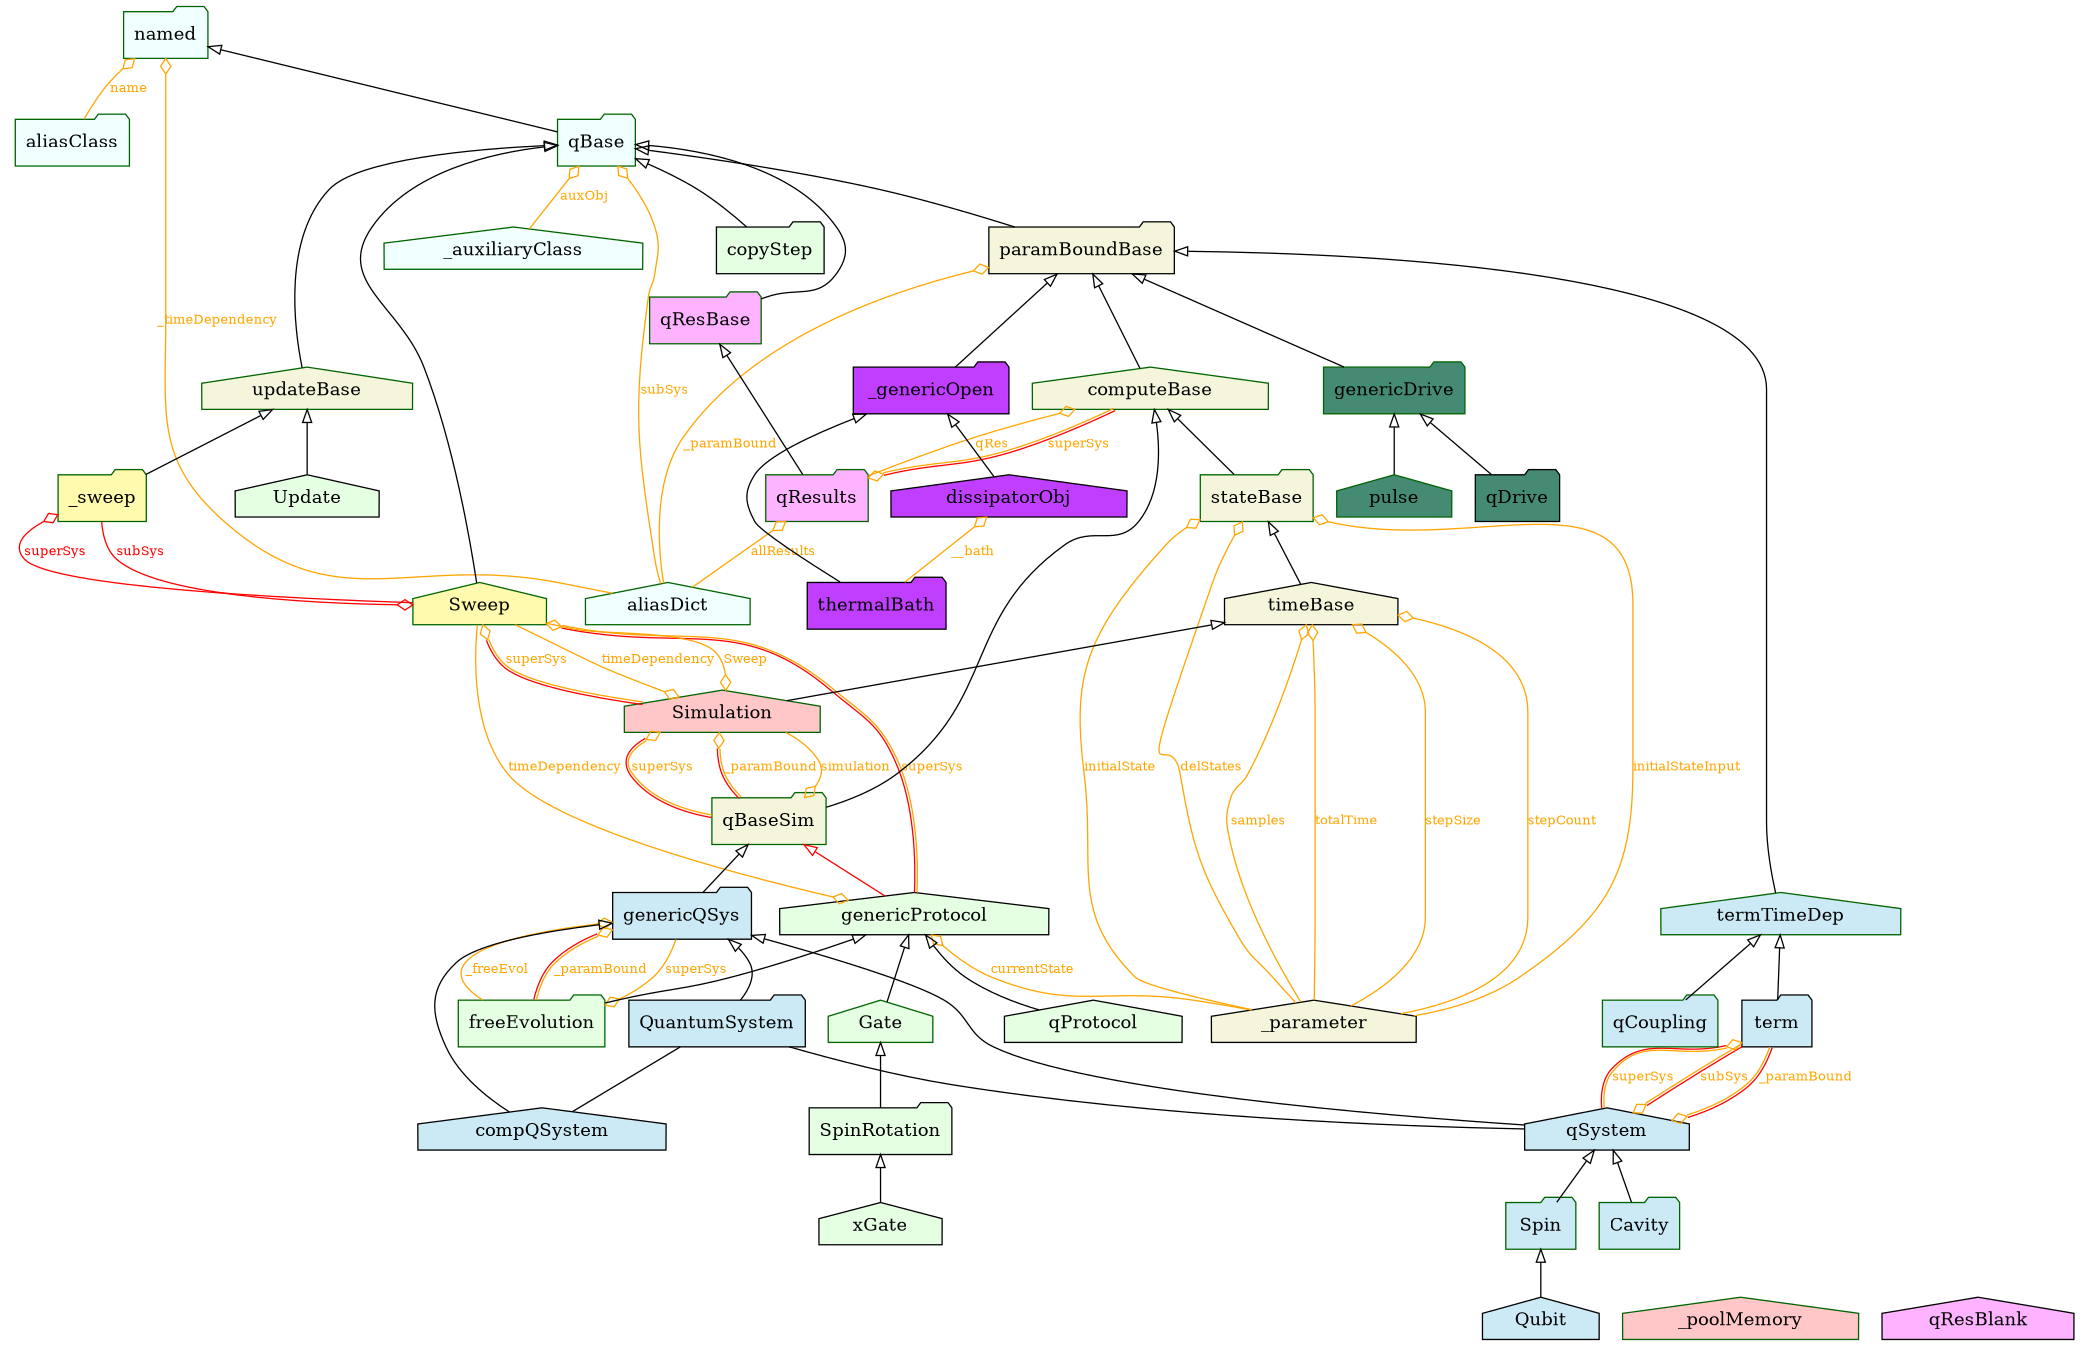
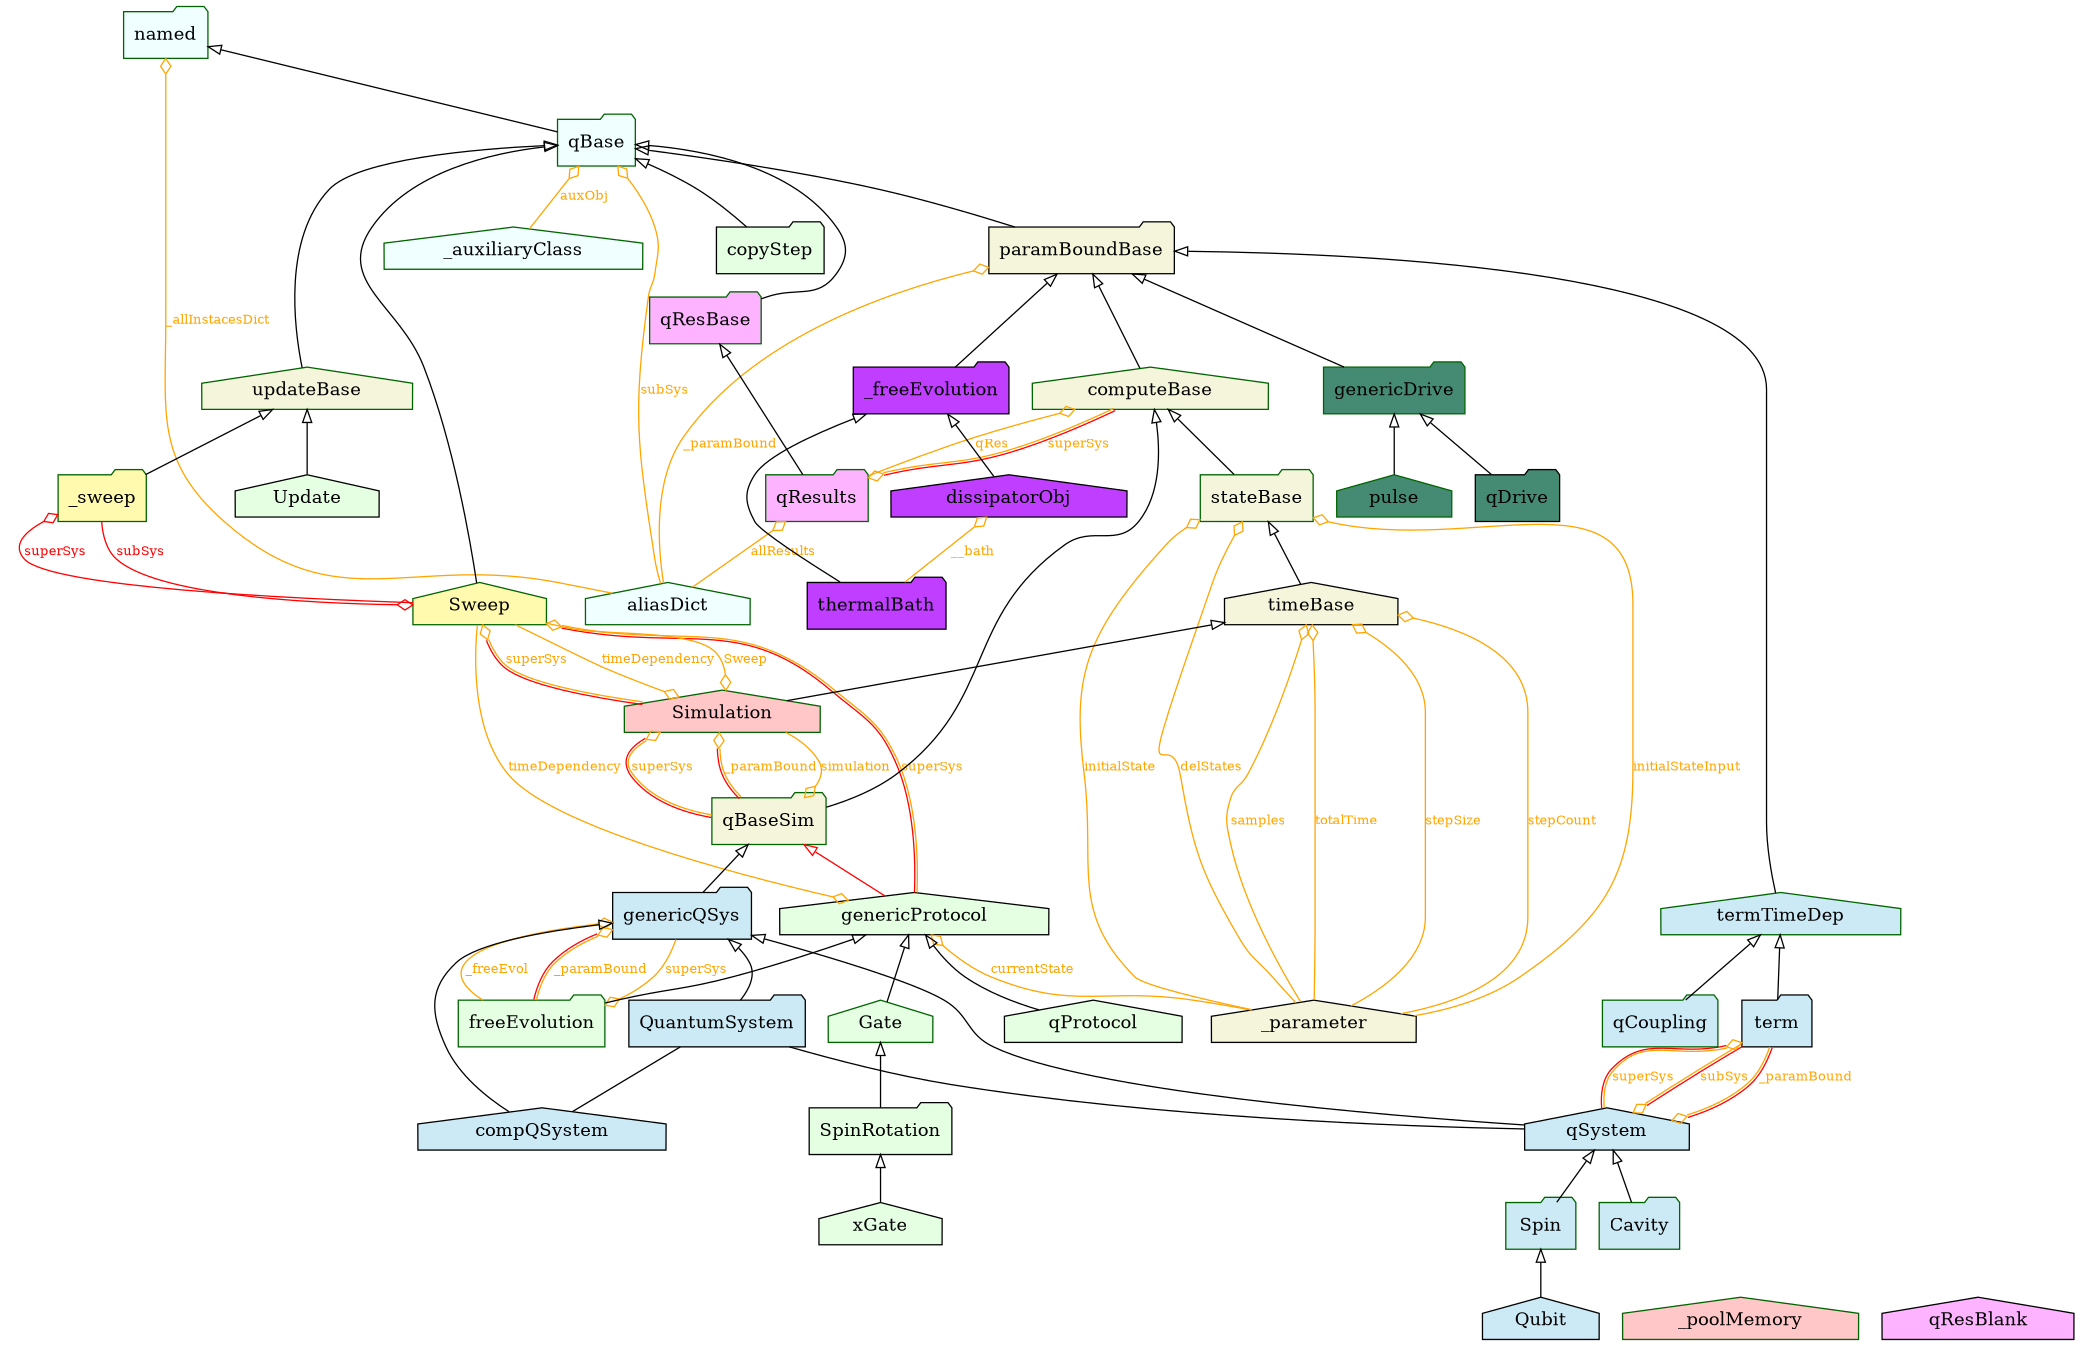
(72, 143) -> none
(218, 320) -> (218, 320)
(931, 390) -> (931, 390)
